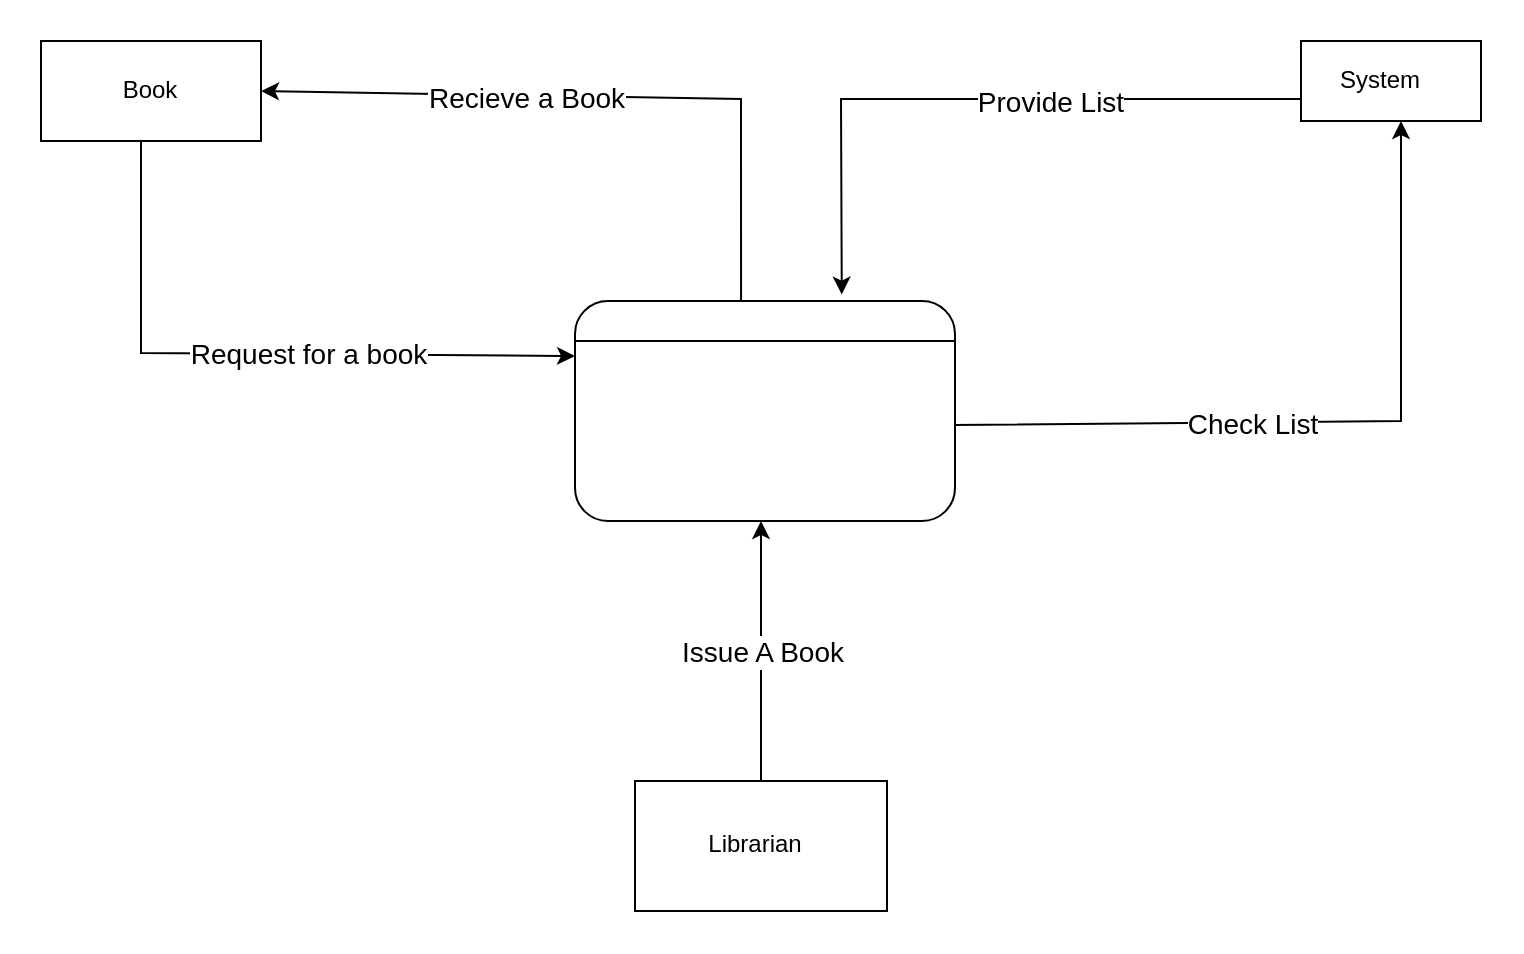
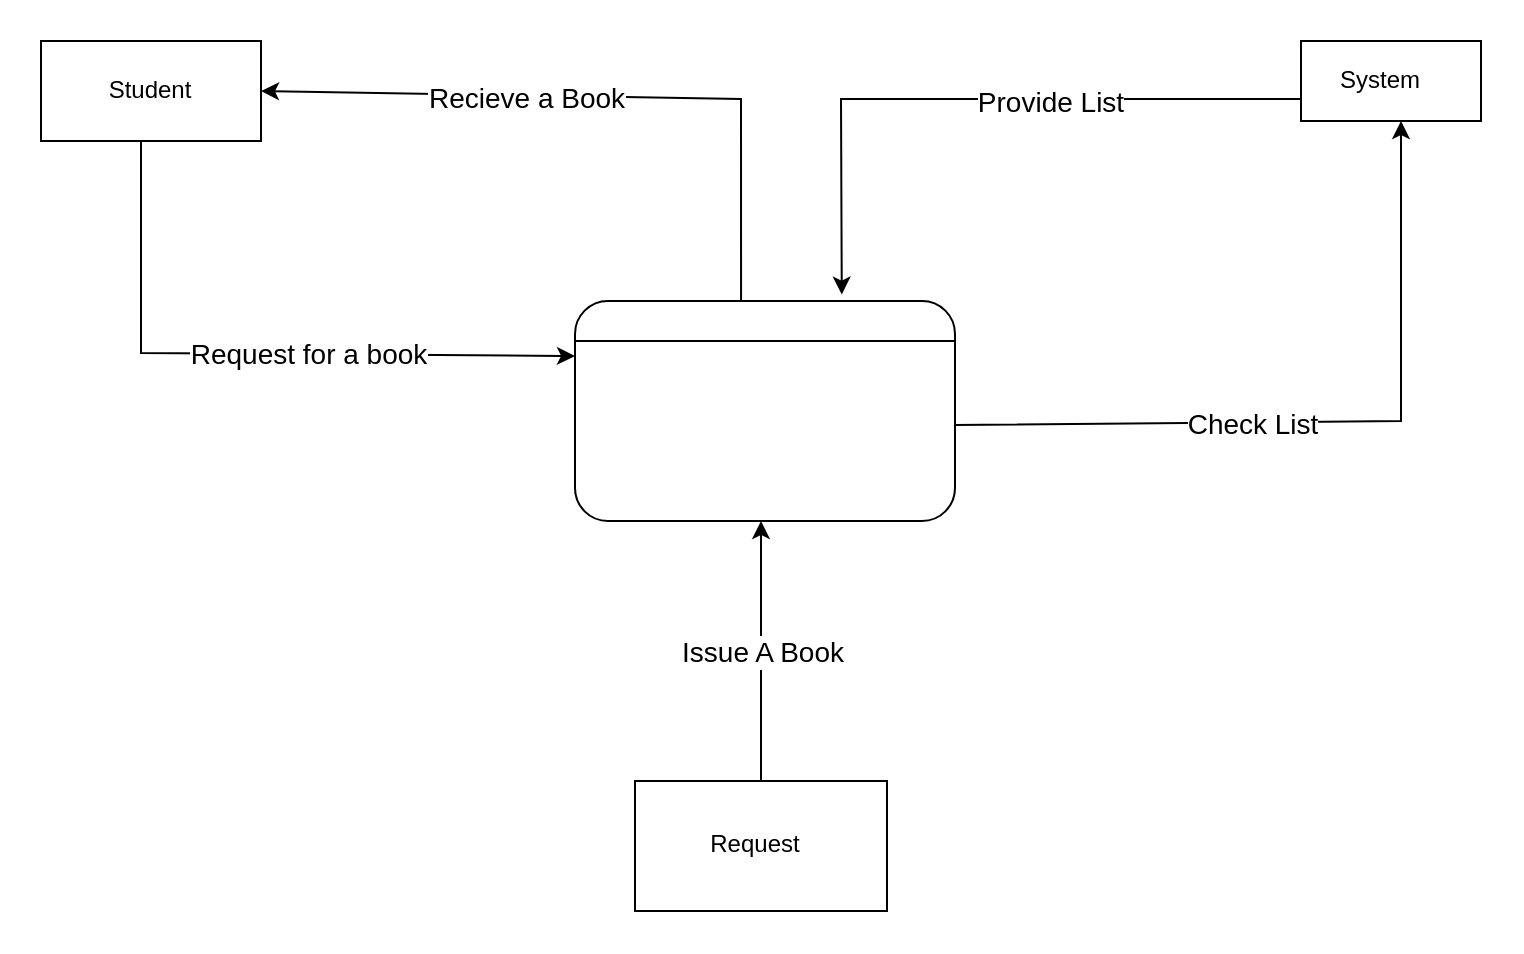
(151, 91) -> (151, 91)
(756, 845) -> (756, 845)
